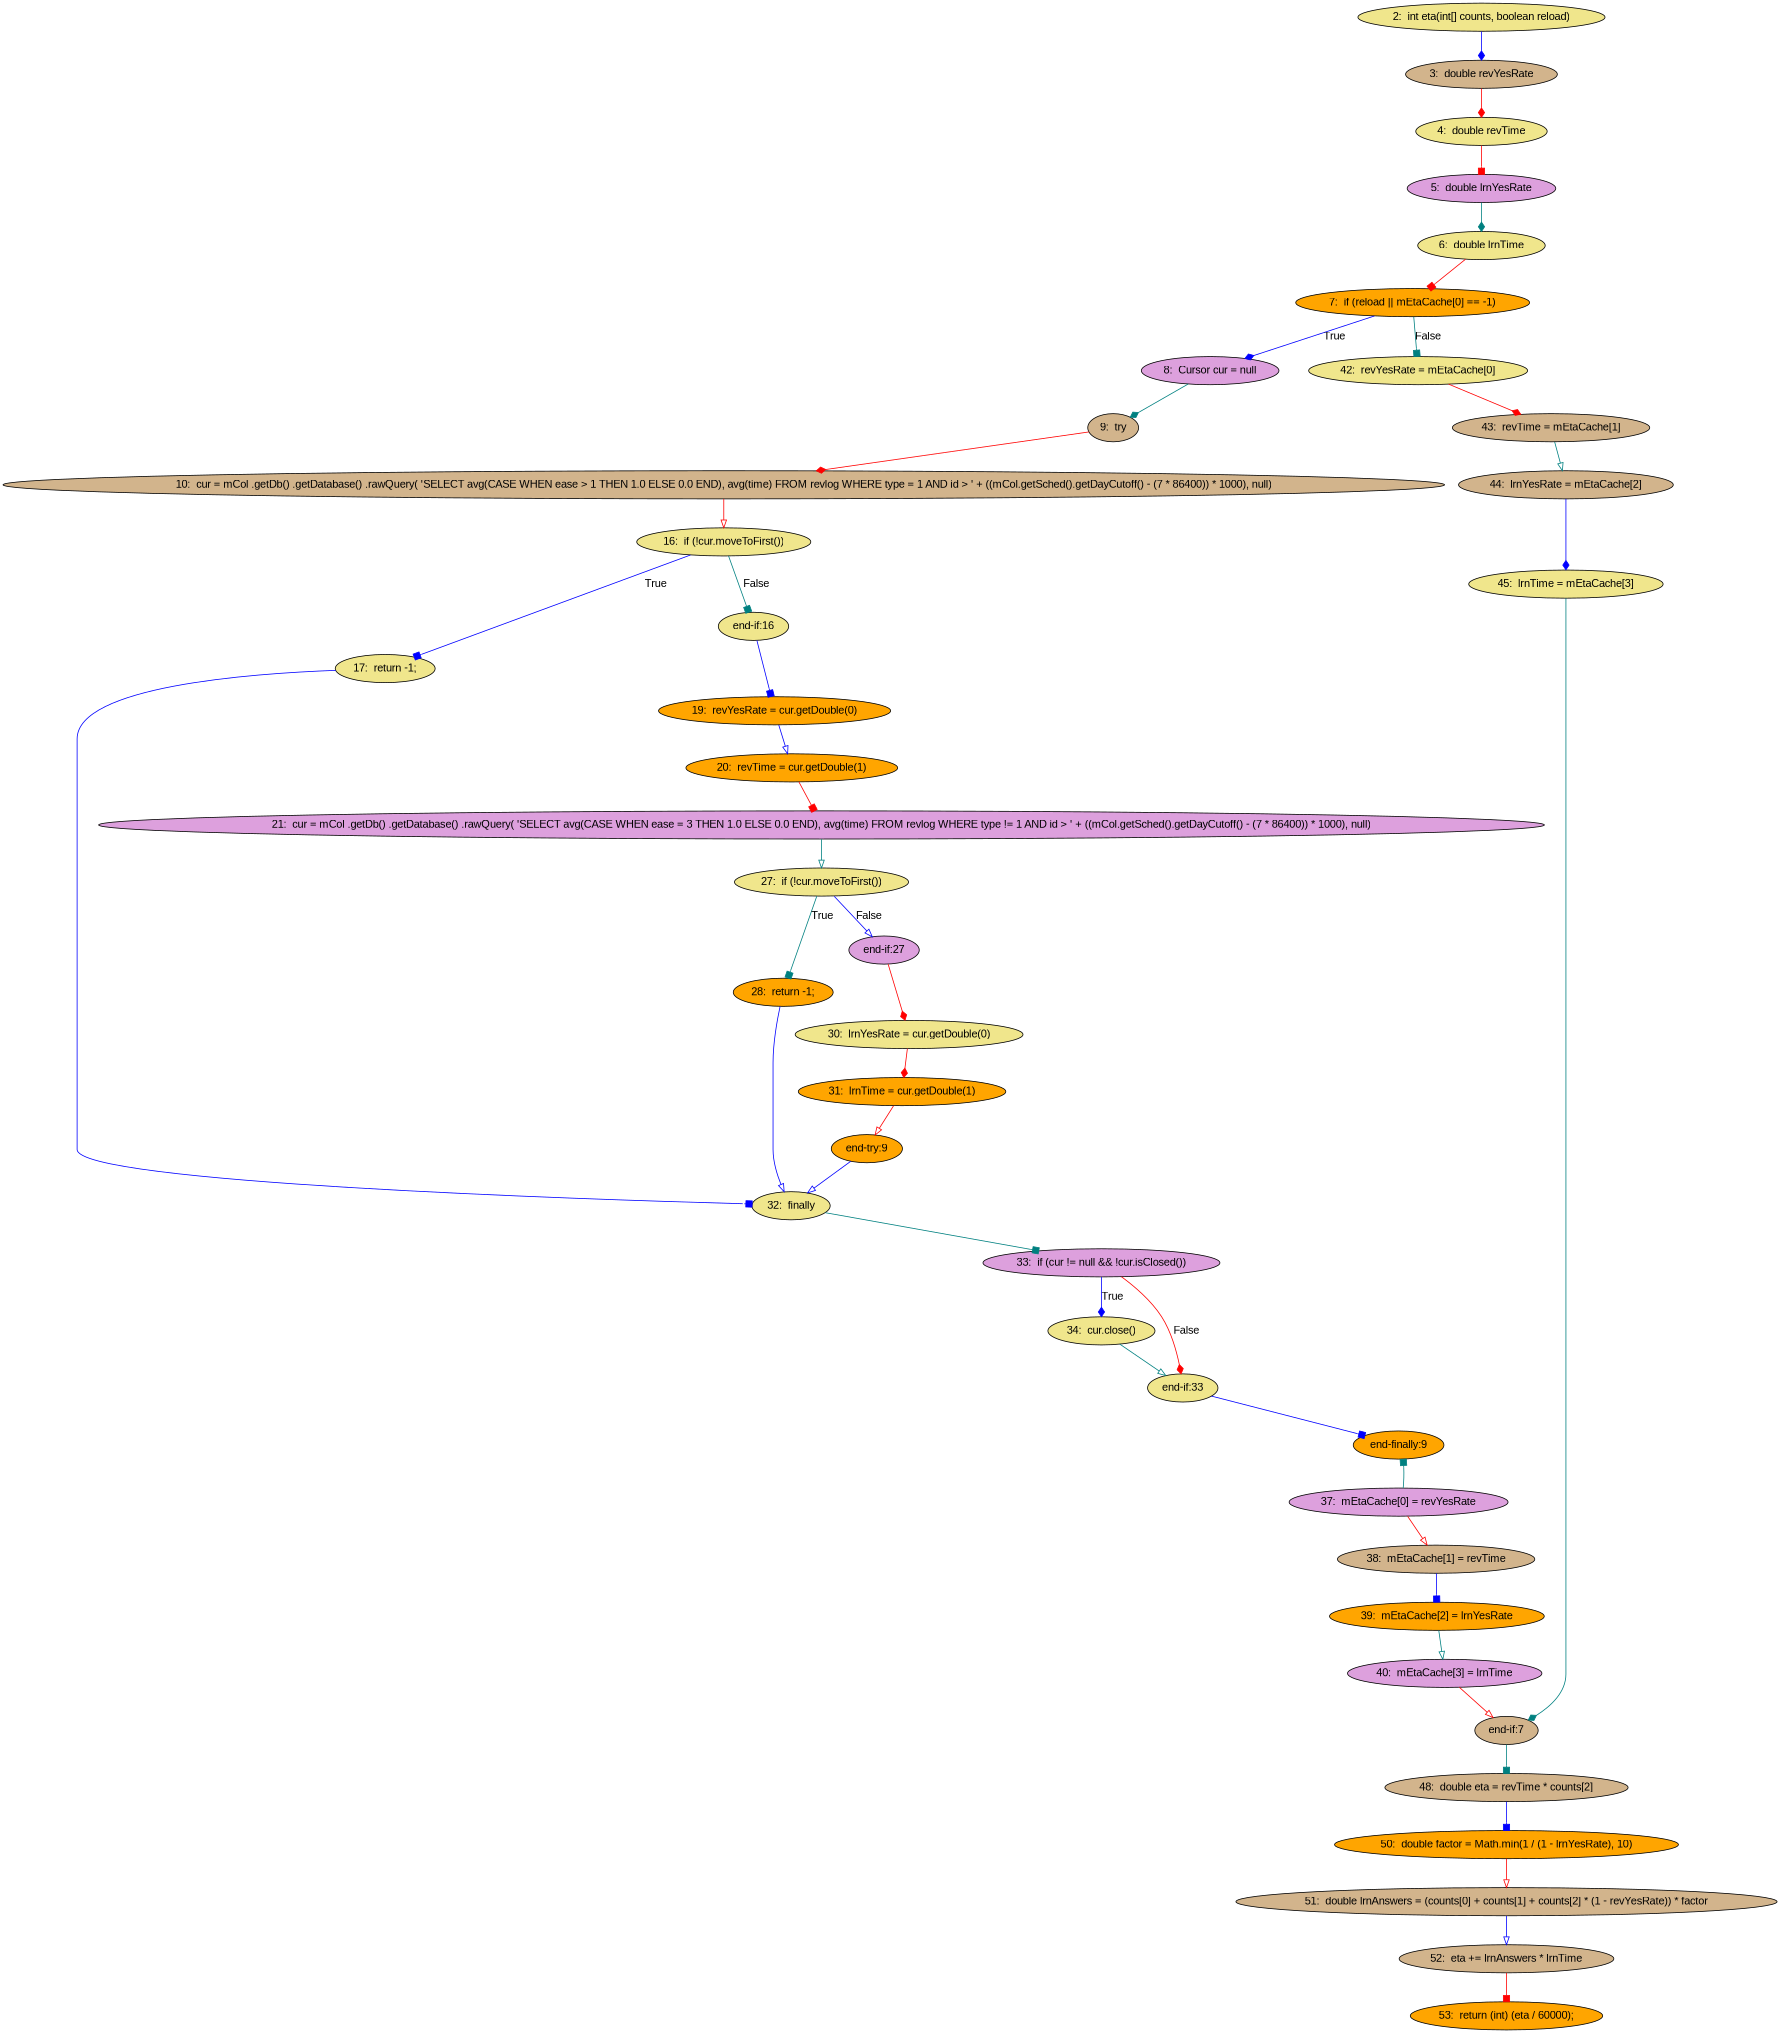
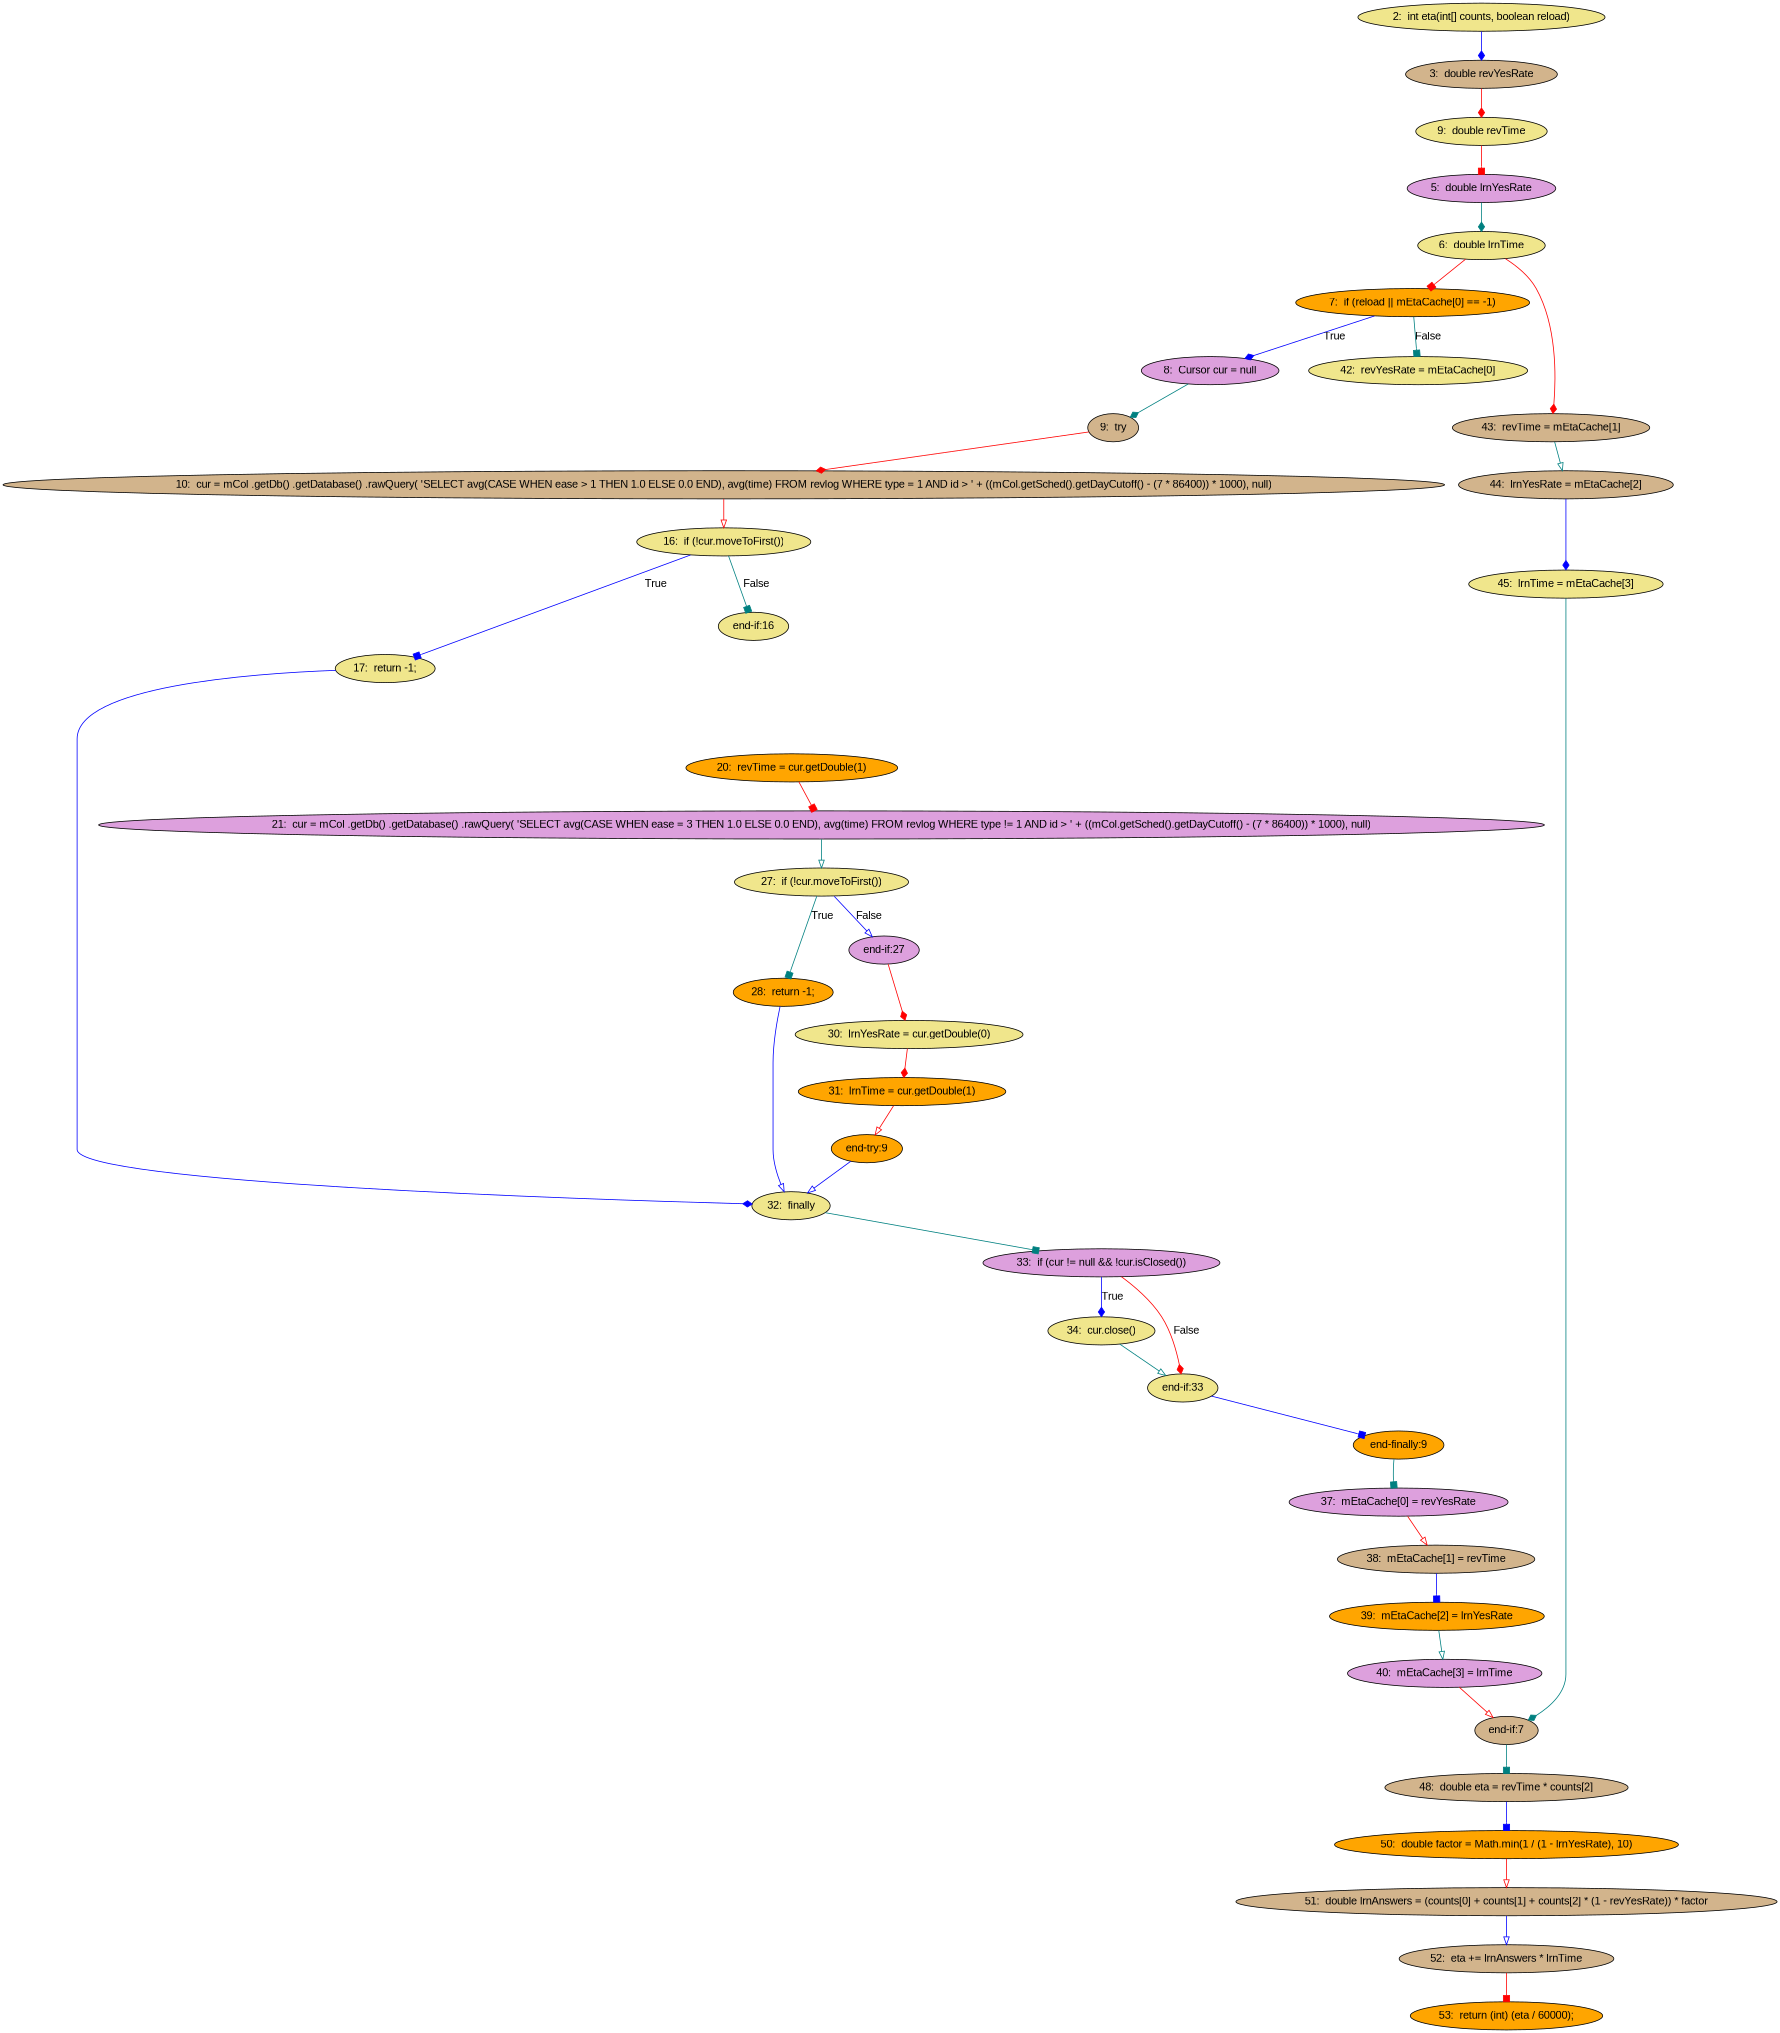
(1481, 131) -> (1481, 131)
(1480, 397) -> (1549, 324)
(775, 711) -> none
(77, 1140) -> (77, 1140)
(1404, 1478) -> (1393, 1470)
